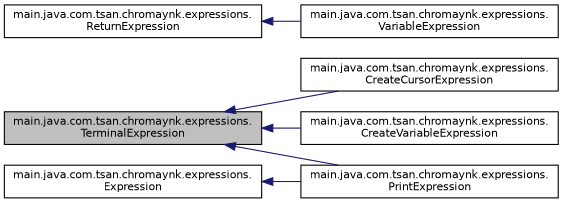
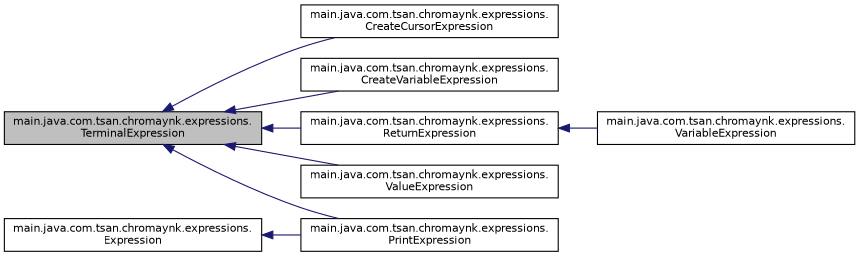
none -> (287, 128)
none -> (430, 182)
